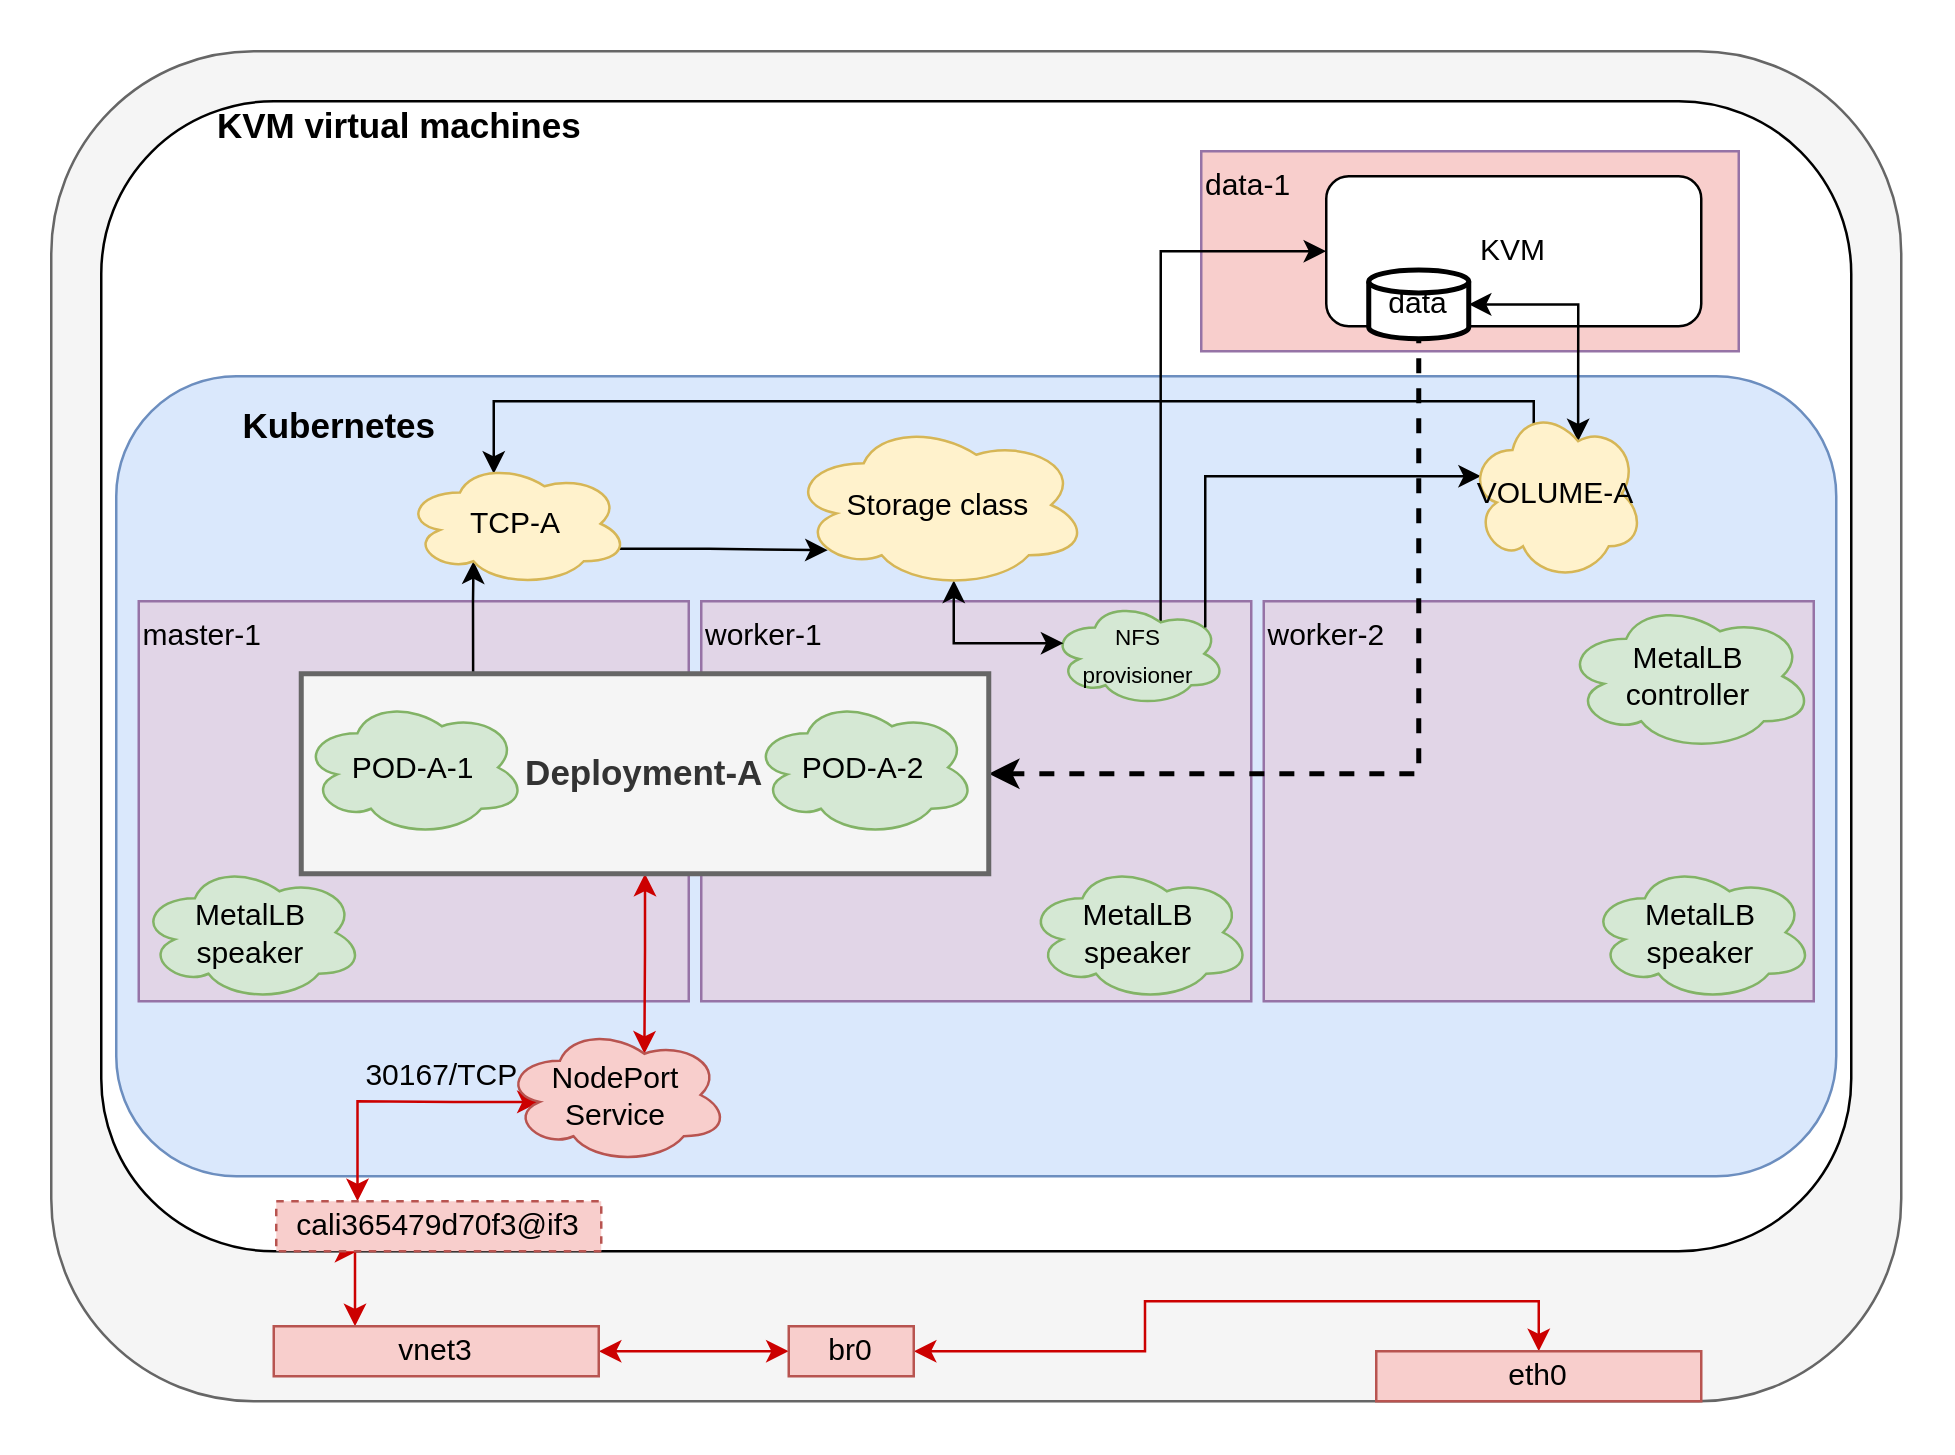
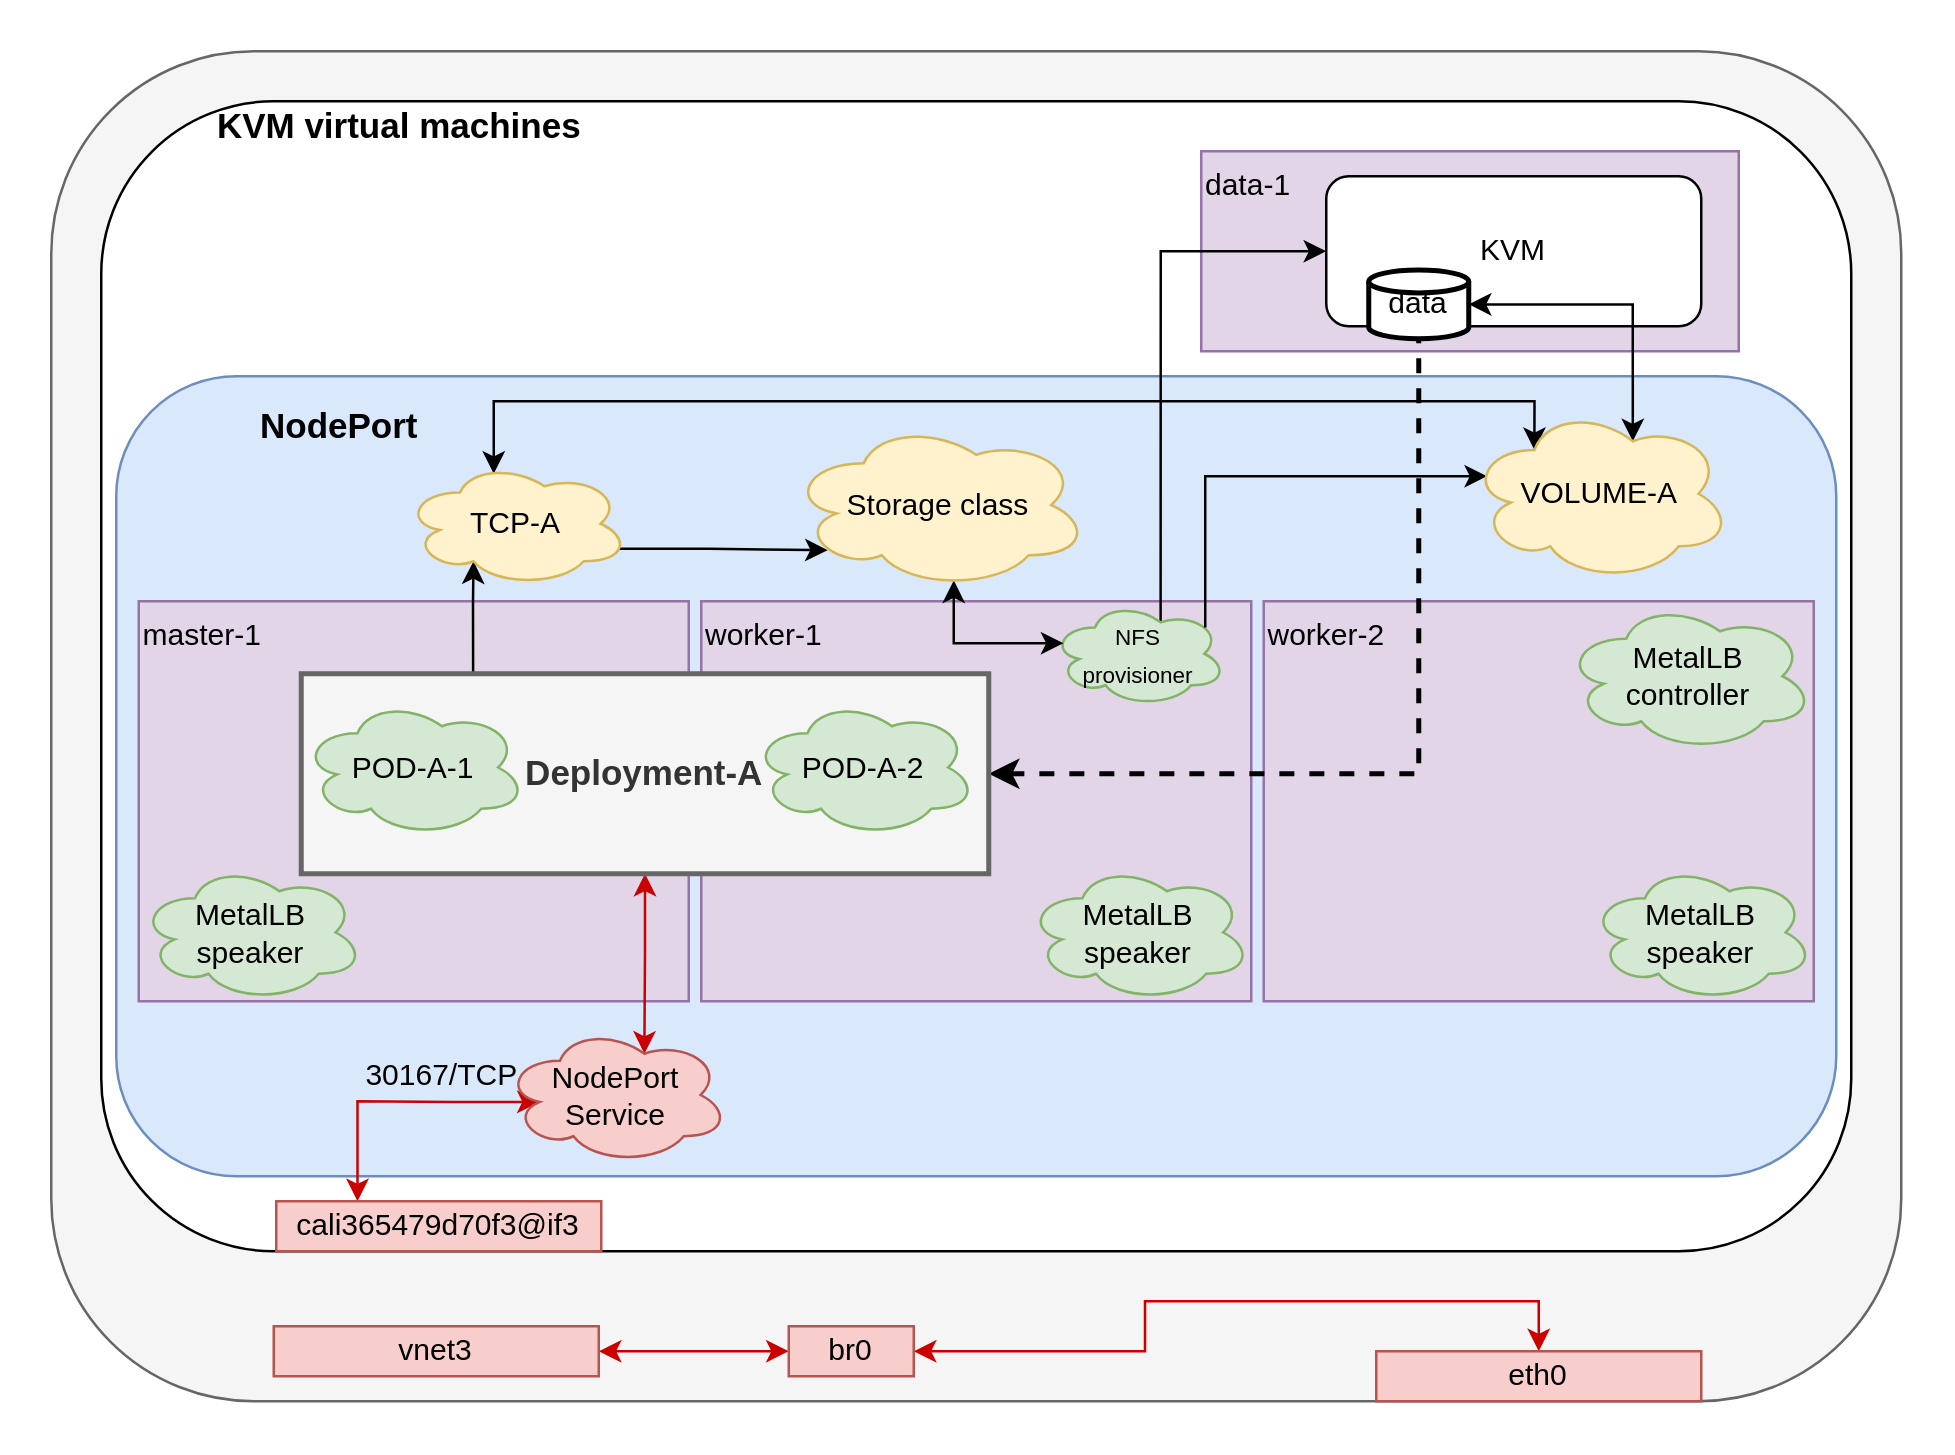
(1257, 187) -> (1257, 187)
(340, 426) -> (340, 426)
(1556, 494) -> (1600, 494)
(439, 1226) -> (439, 1226)
(355, 1274) -> none
